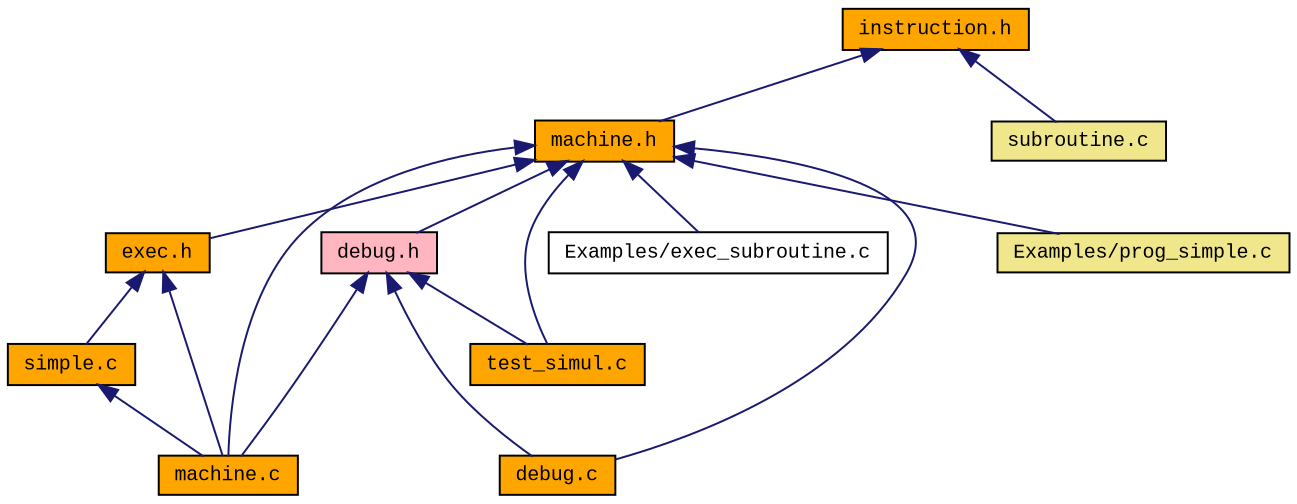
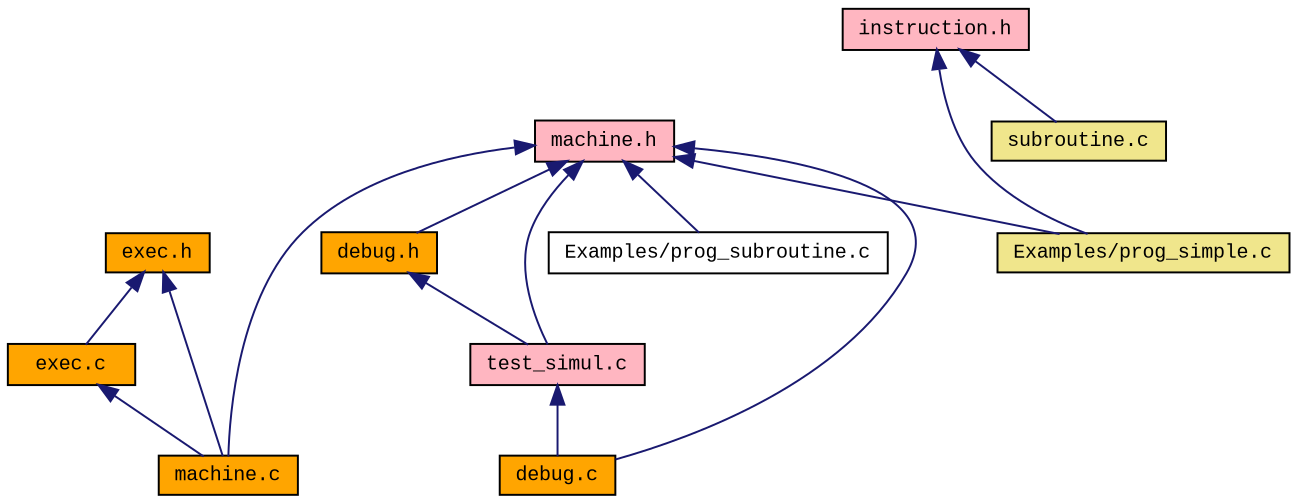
(936, 29) -> (936, 29)
(760, 88) -> (987, 175)
(605, 141) -> (605, 141)
(378, 198) -> none
(379, 253) -> (379, 253)
(718, 253) -> (718, 253)
(72, 365) -> (72, 365)
(558, 365) -> (558, 365)
(300, 374) -> none
(451, 384) -> (558, 431)
